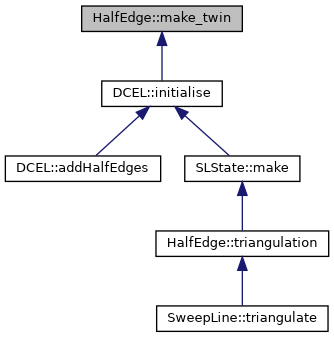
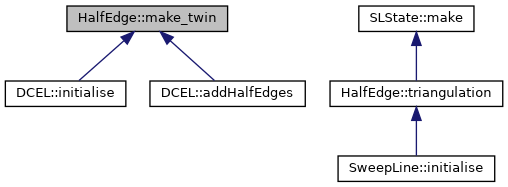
(118, 136) -> (192, 61)
(207, 136) -> none
(242, 319) -> (416, 169)
